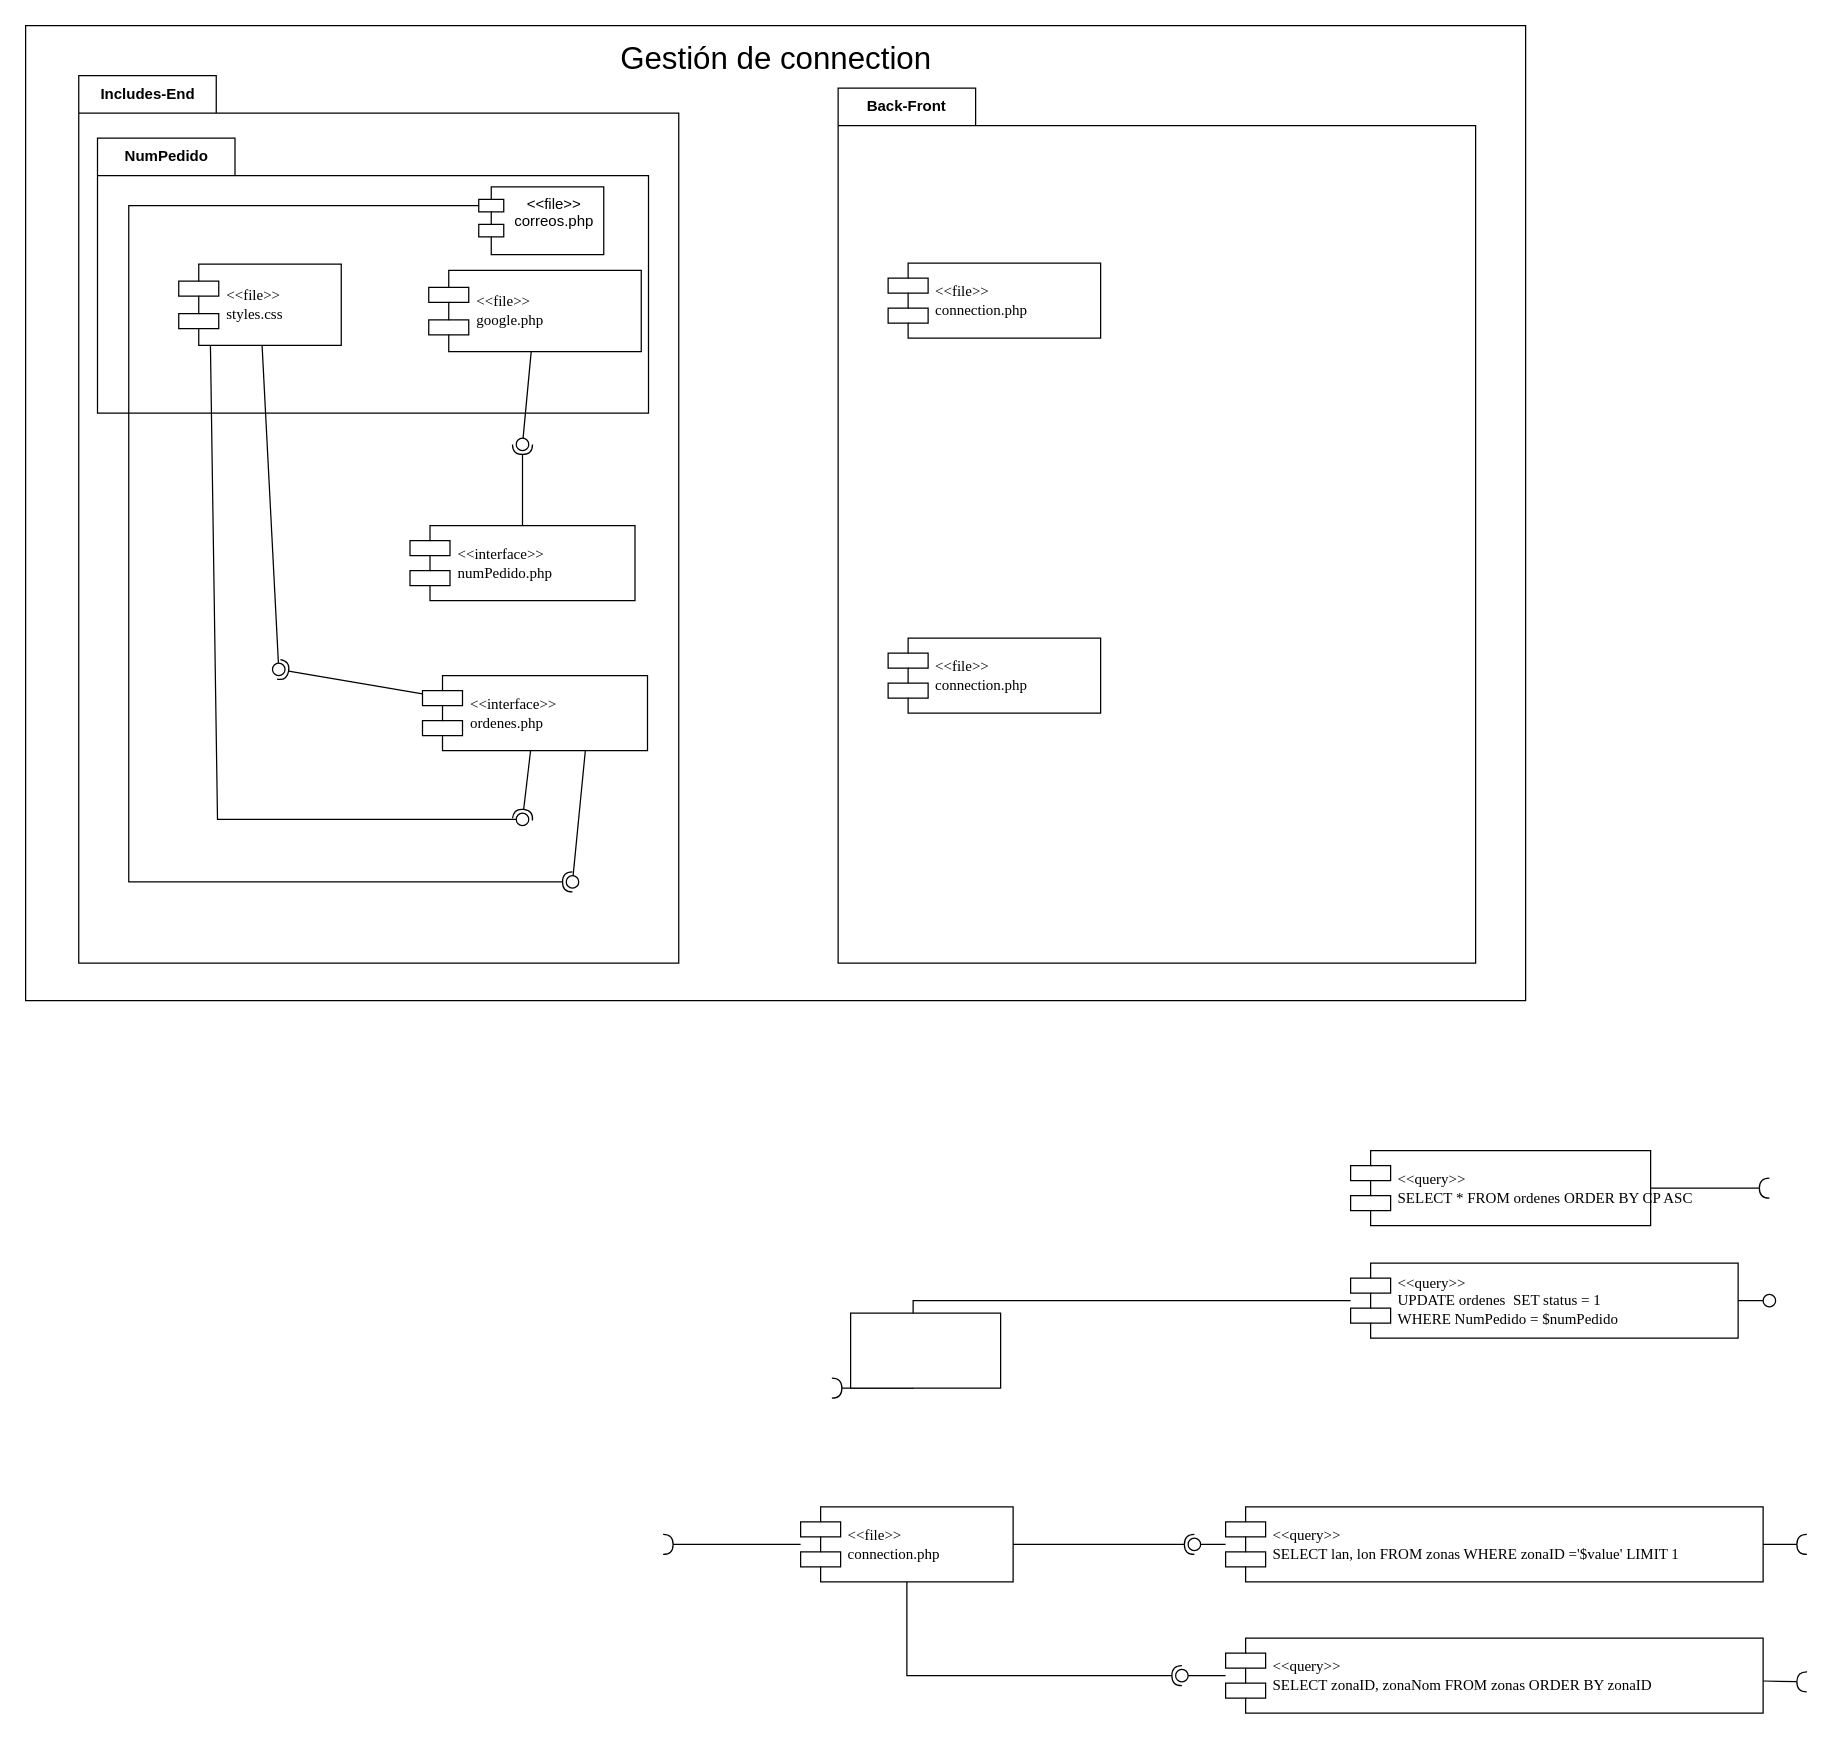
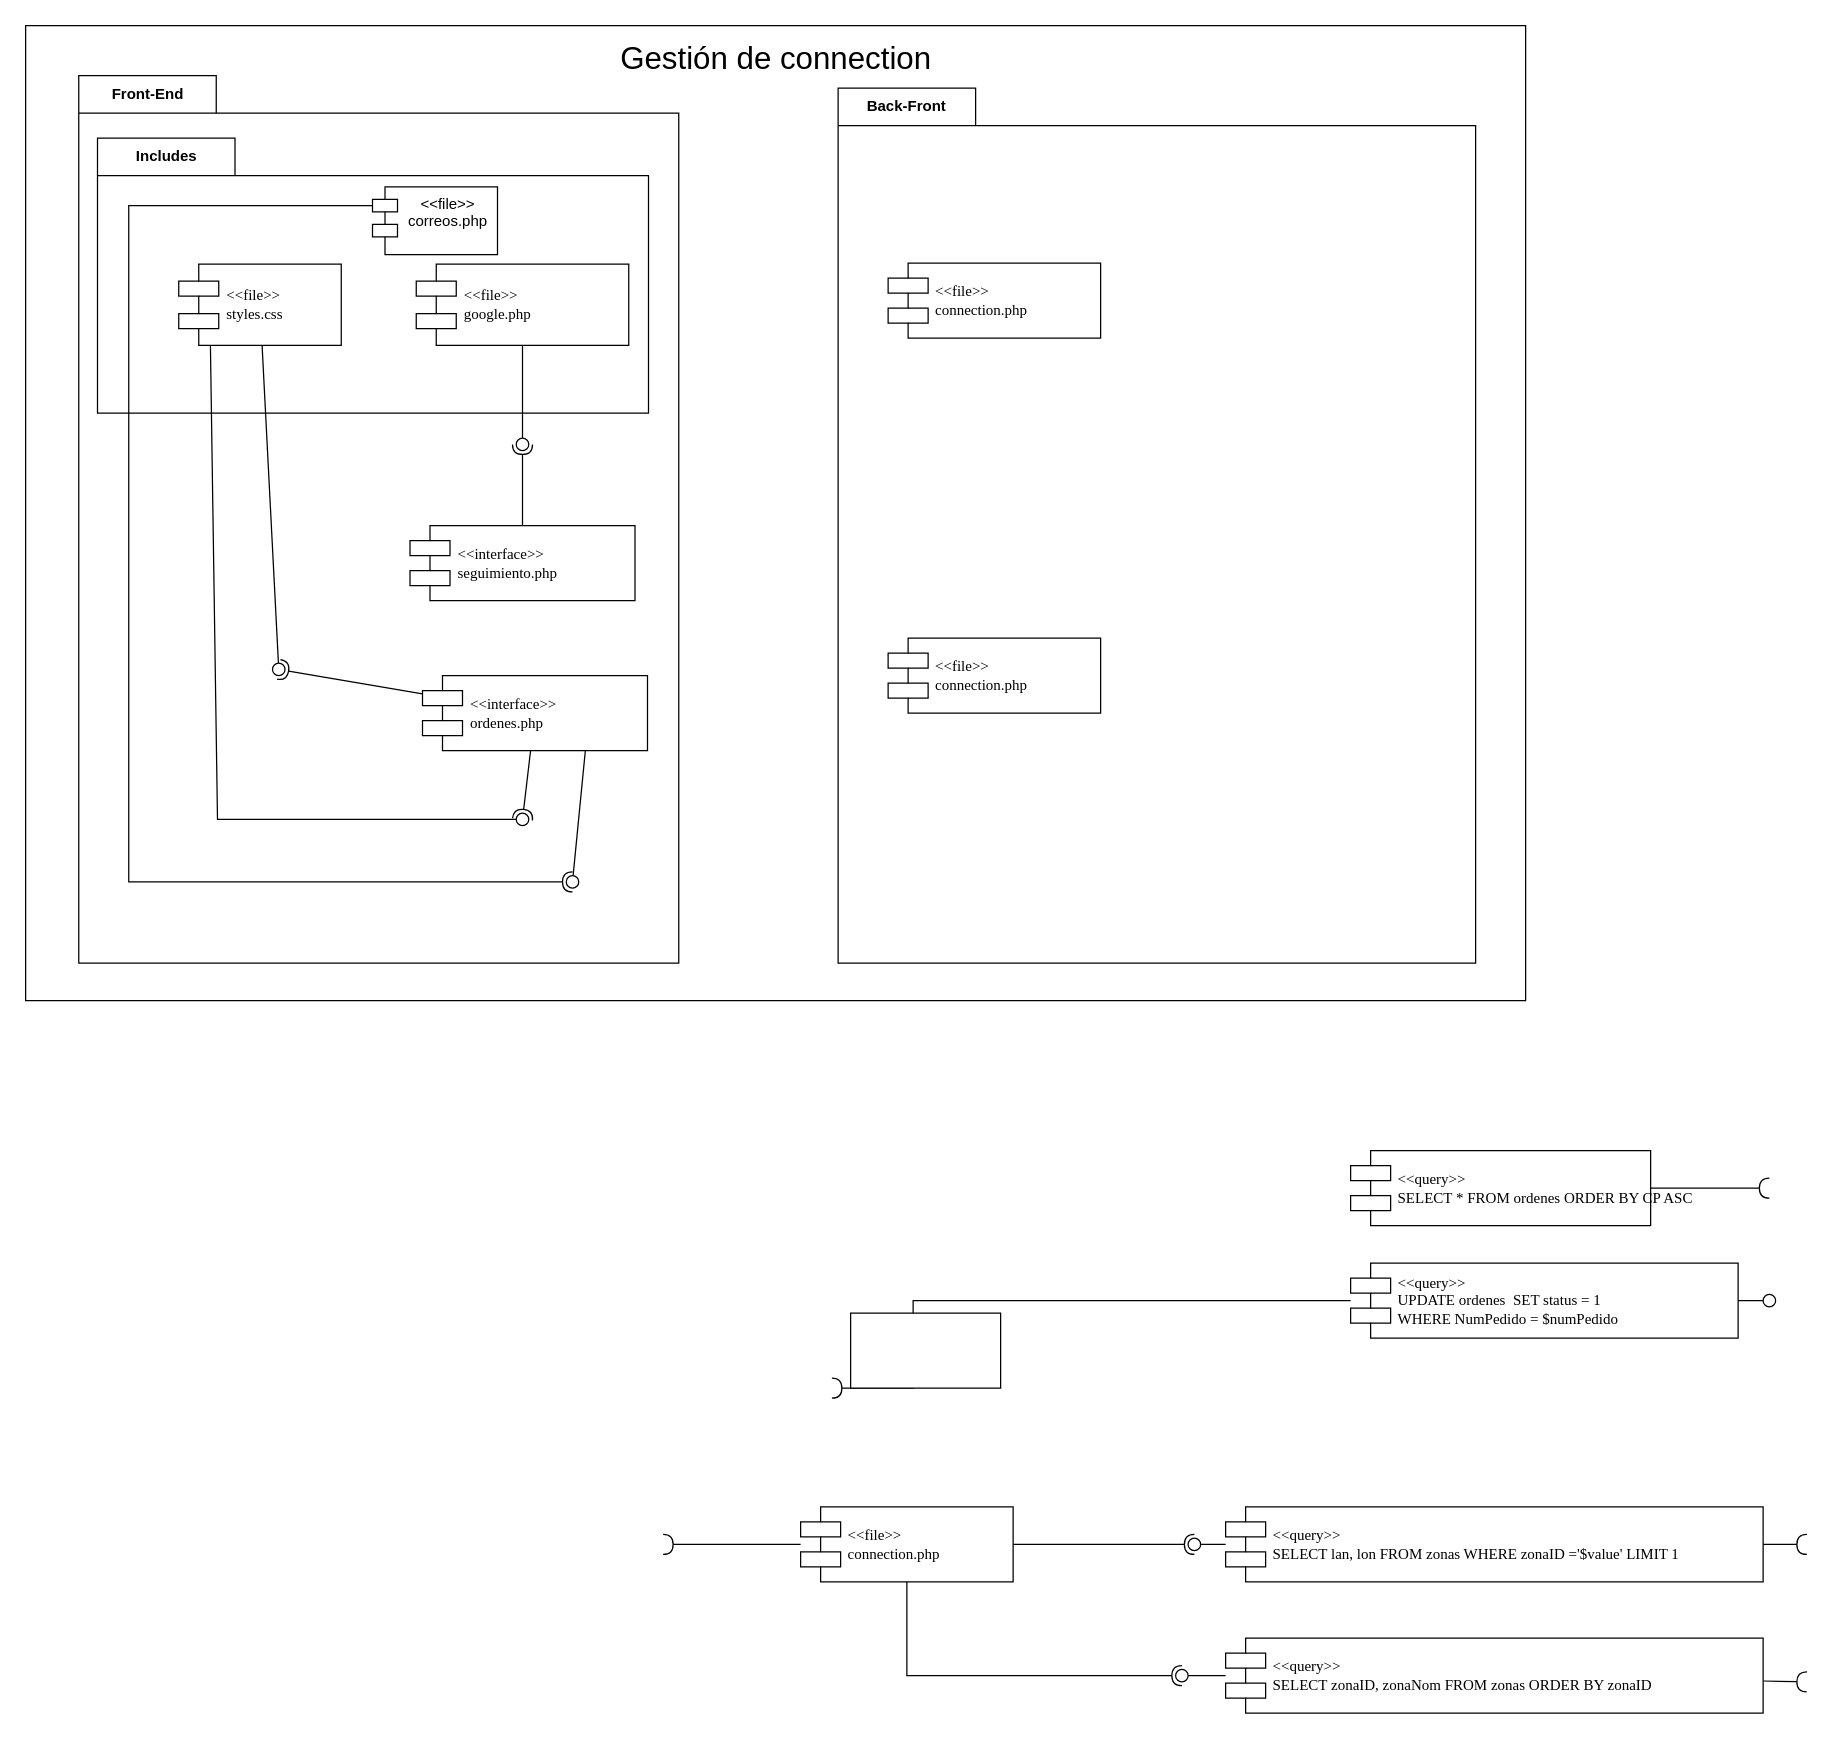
(148, 94) -> (148, 94)
(167, 157) -> (167, 157)
(541, 221) -> (435, 221)
(535, 311) -> (523, 305)
(511, 563) -> (515, 563)
